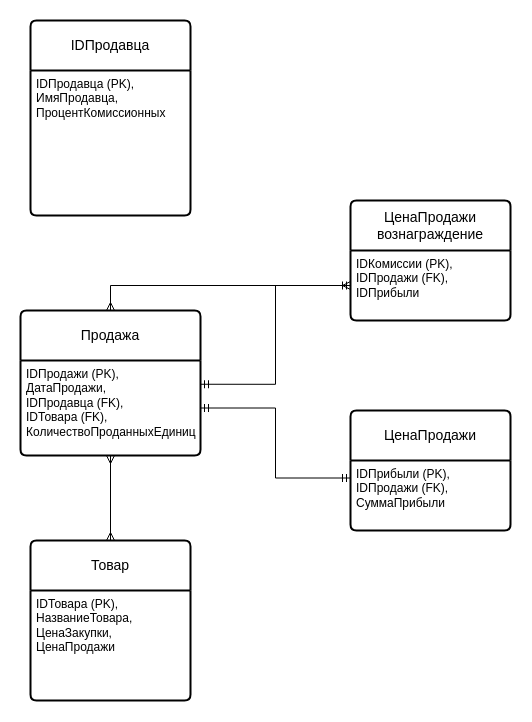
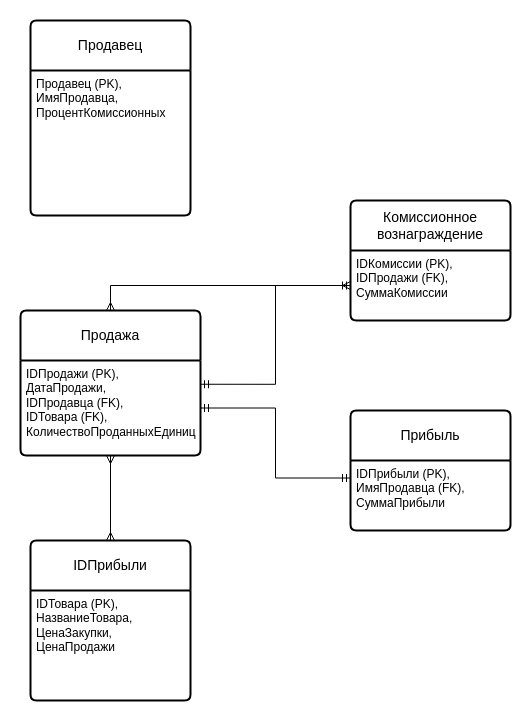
(111, 46) -> (111, 46)
(100, 99) -> (100, 99)
(431, 226) -> (431, 226)
(407, 279) -> (407, 279)
(431, 436) -> (431, 436)
(404, 489) -> (411, 489)
(111, 566) -> (111, 566)
